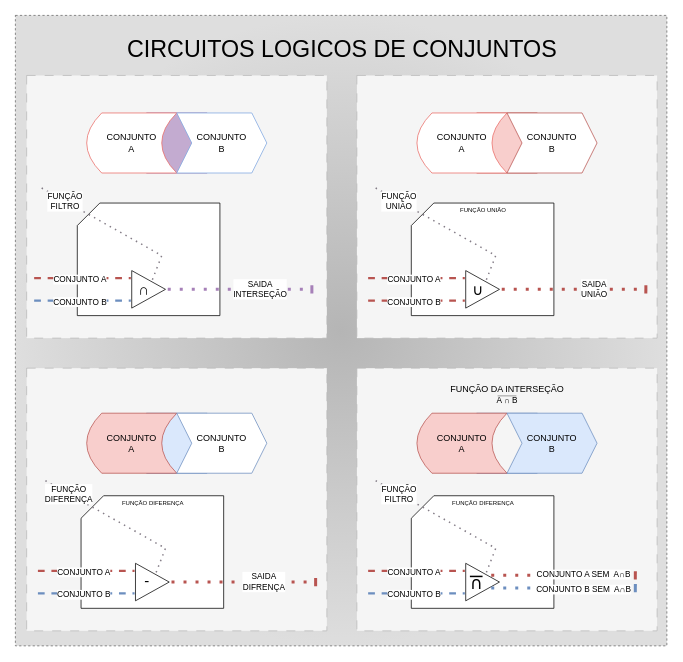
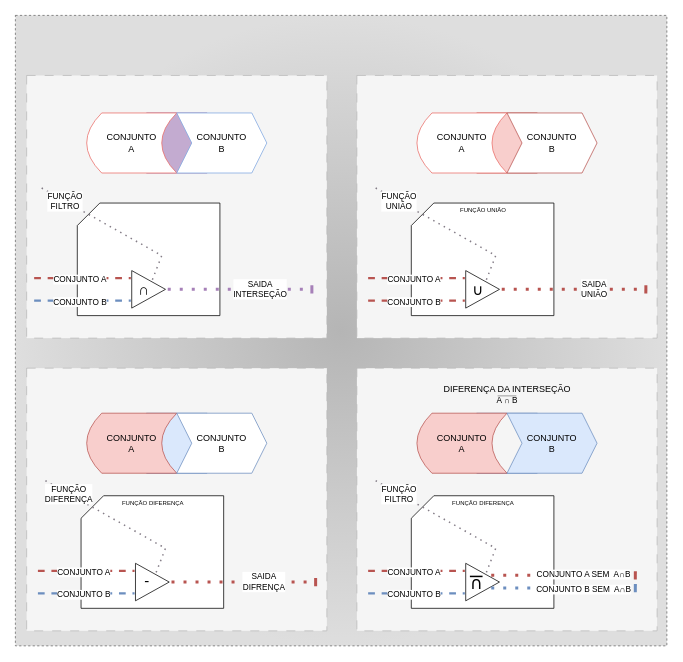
(342, 49) -> none
(507, 394) -> (507, 394)
